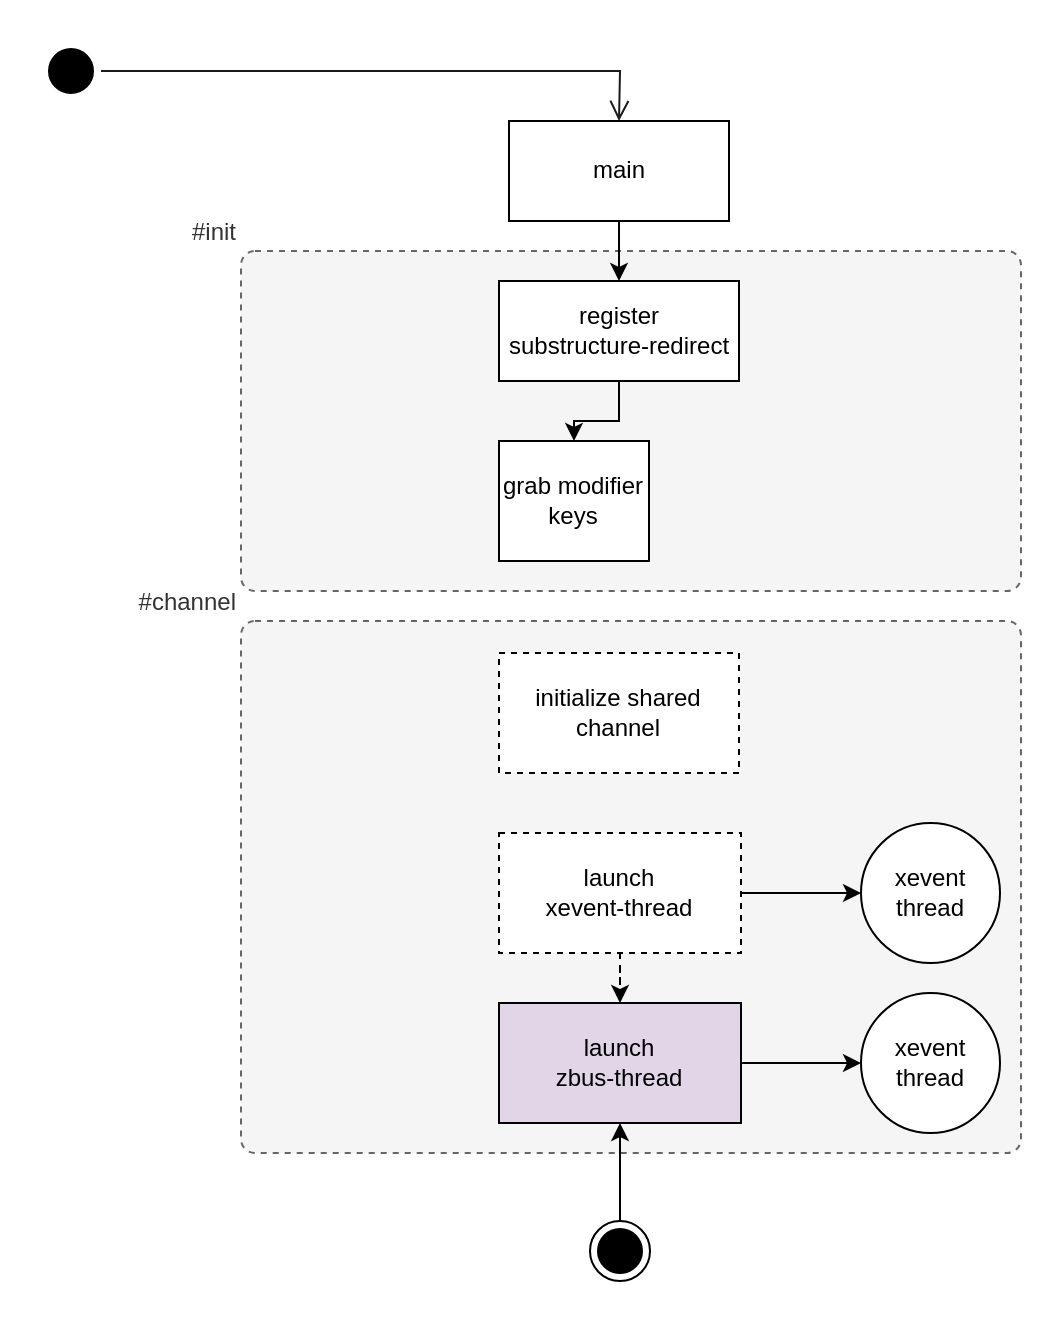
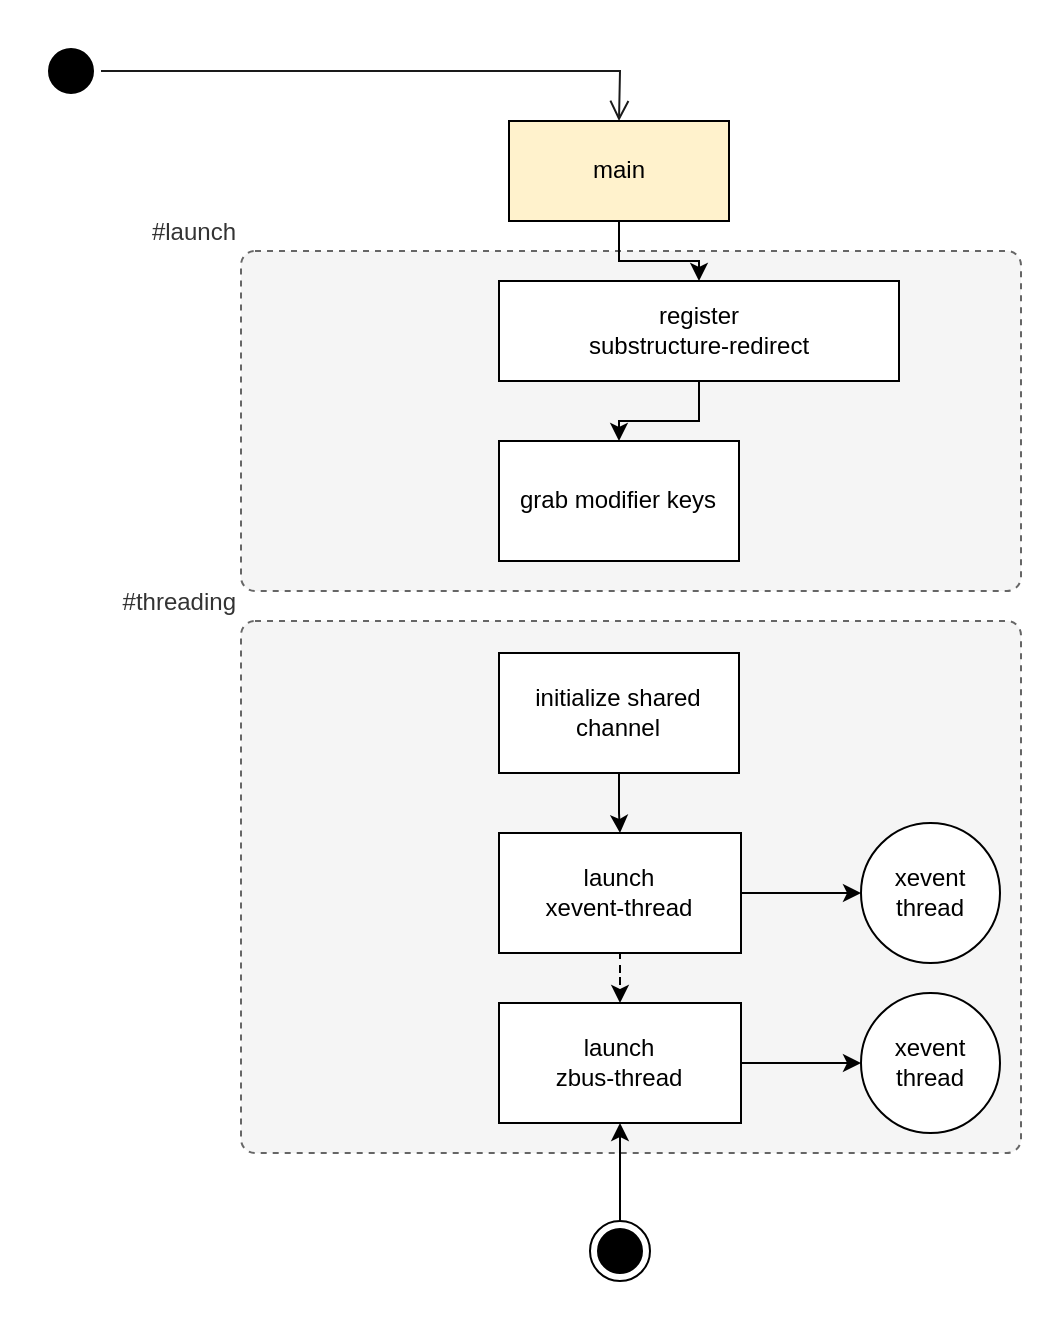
(619, 171) -> (619, 171)
(210, 231) -> (193, 231)
(619, 331) -> (699, 331)
(574, 501) -> (619, 501)
(186, 601) -> (173, 601)
(619, 713) -> (619, 713)
none -> (619, 796)
(620, 893) -> (620, 893)
(620, 1063) -> (620, 1063)
